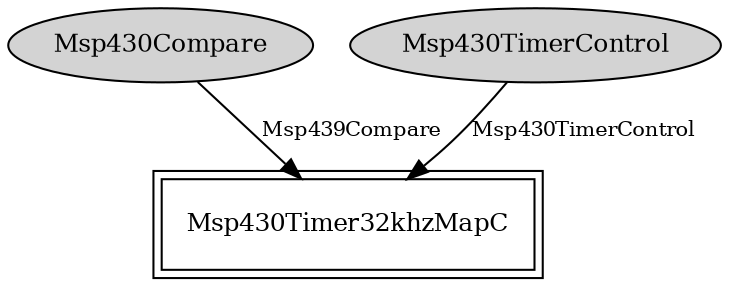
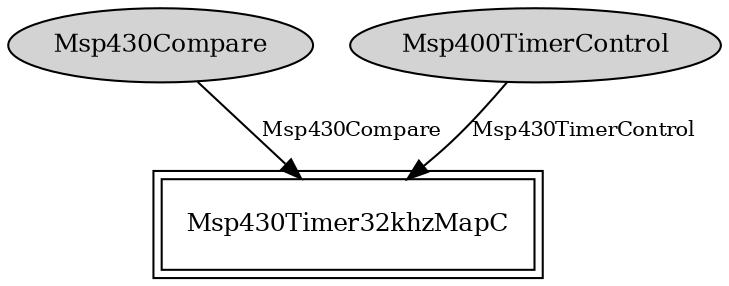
(536, 45) -> (536, 45)
(352, 131) -> (352, 131)
